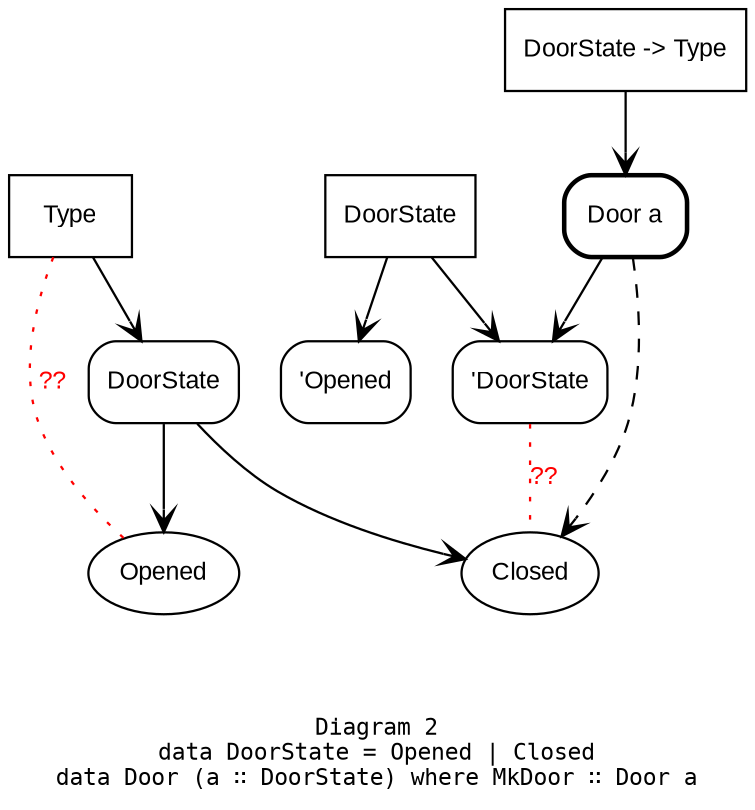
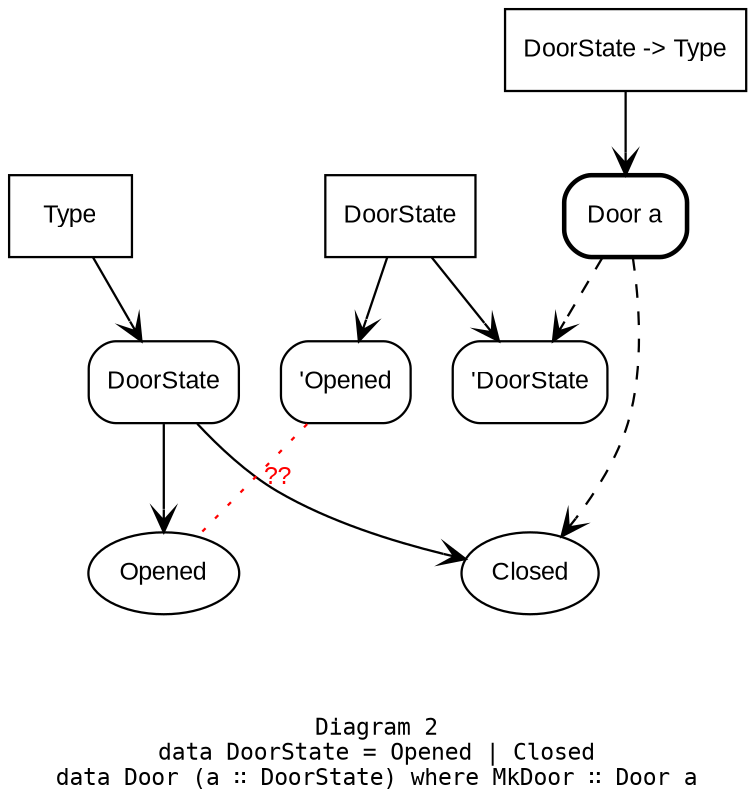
(584, 289) -> (584, 289)
(35, 411) -> (244, 489)
(530, 478) -> none
